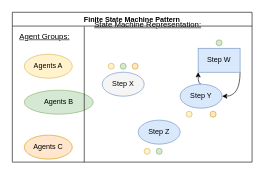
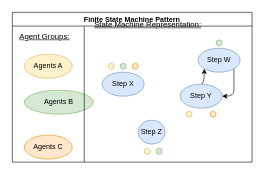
(219, 60) -> (219, 60)
(123, 84) -> (123, 84)
(159, 132) -> (152, 132)
